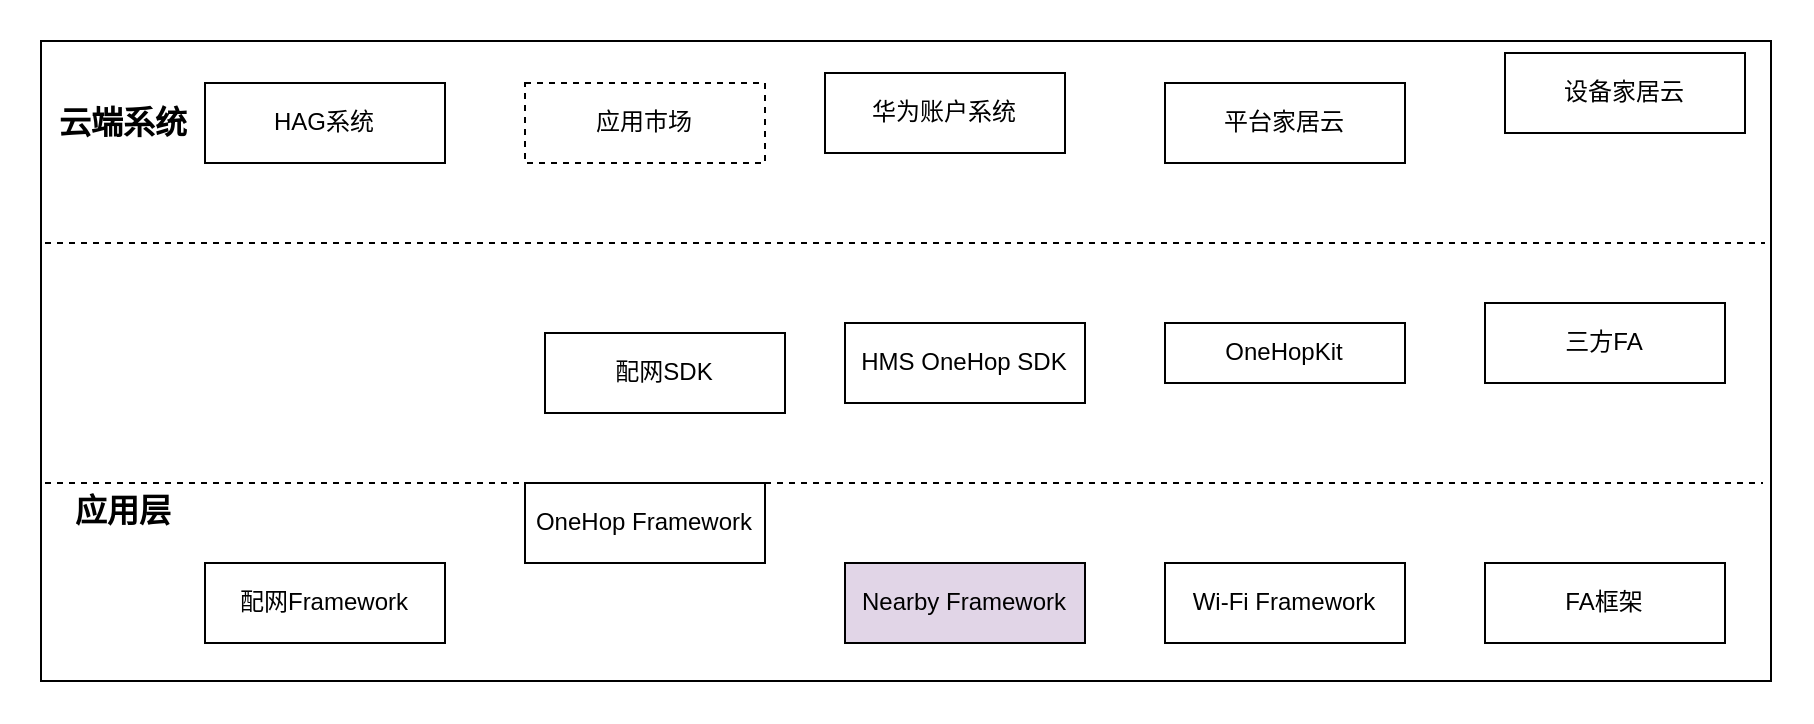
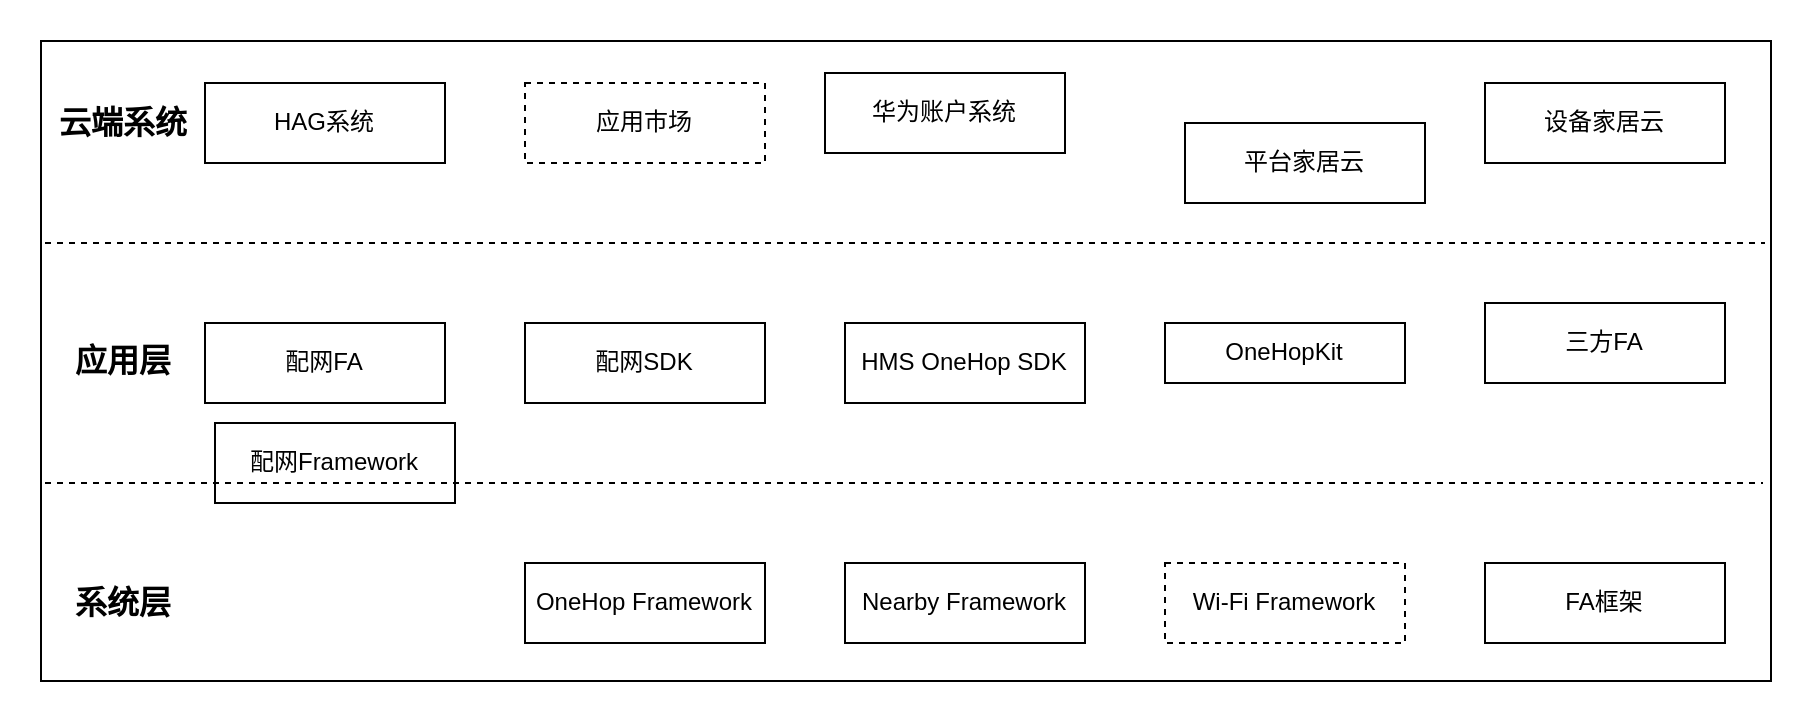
(1625, 93) -> (1605, 123)
(1285, 123) -> (1305, 163)
none -> (325, 363)
(665, 373) -> (645, 363)
(124, 511) -> (124, 361)
(645, 523) -> (645, 603)
none -> (124, 603)
(325, 603) -> (335, 463)
(965, 603) -> (965, 603)
(1285, 603) -> (1285, 603)
